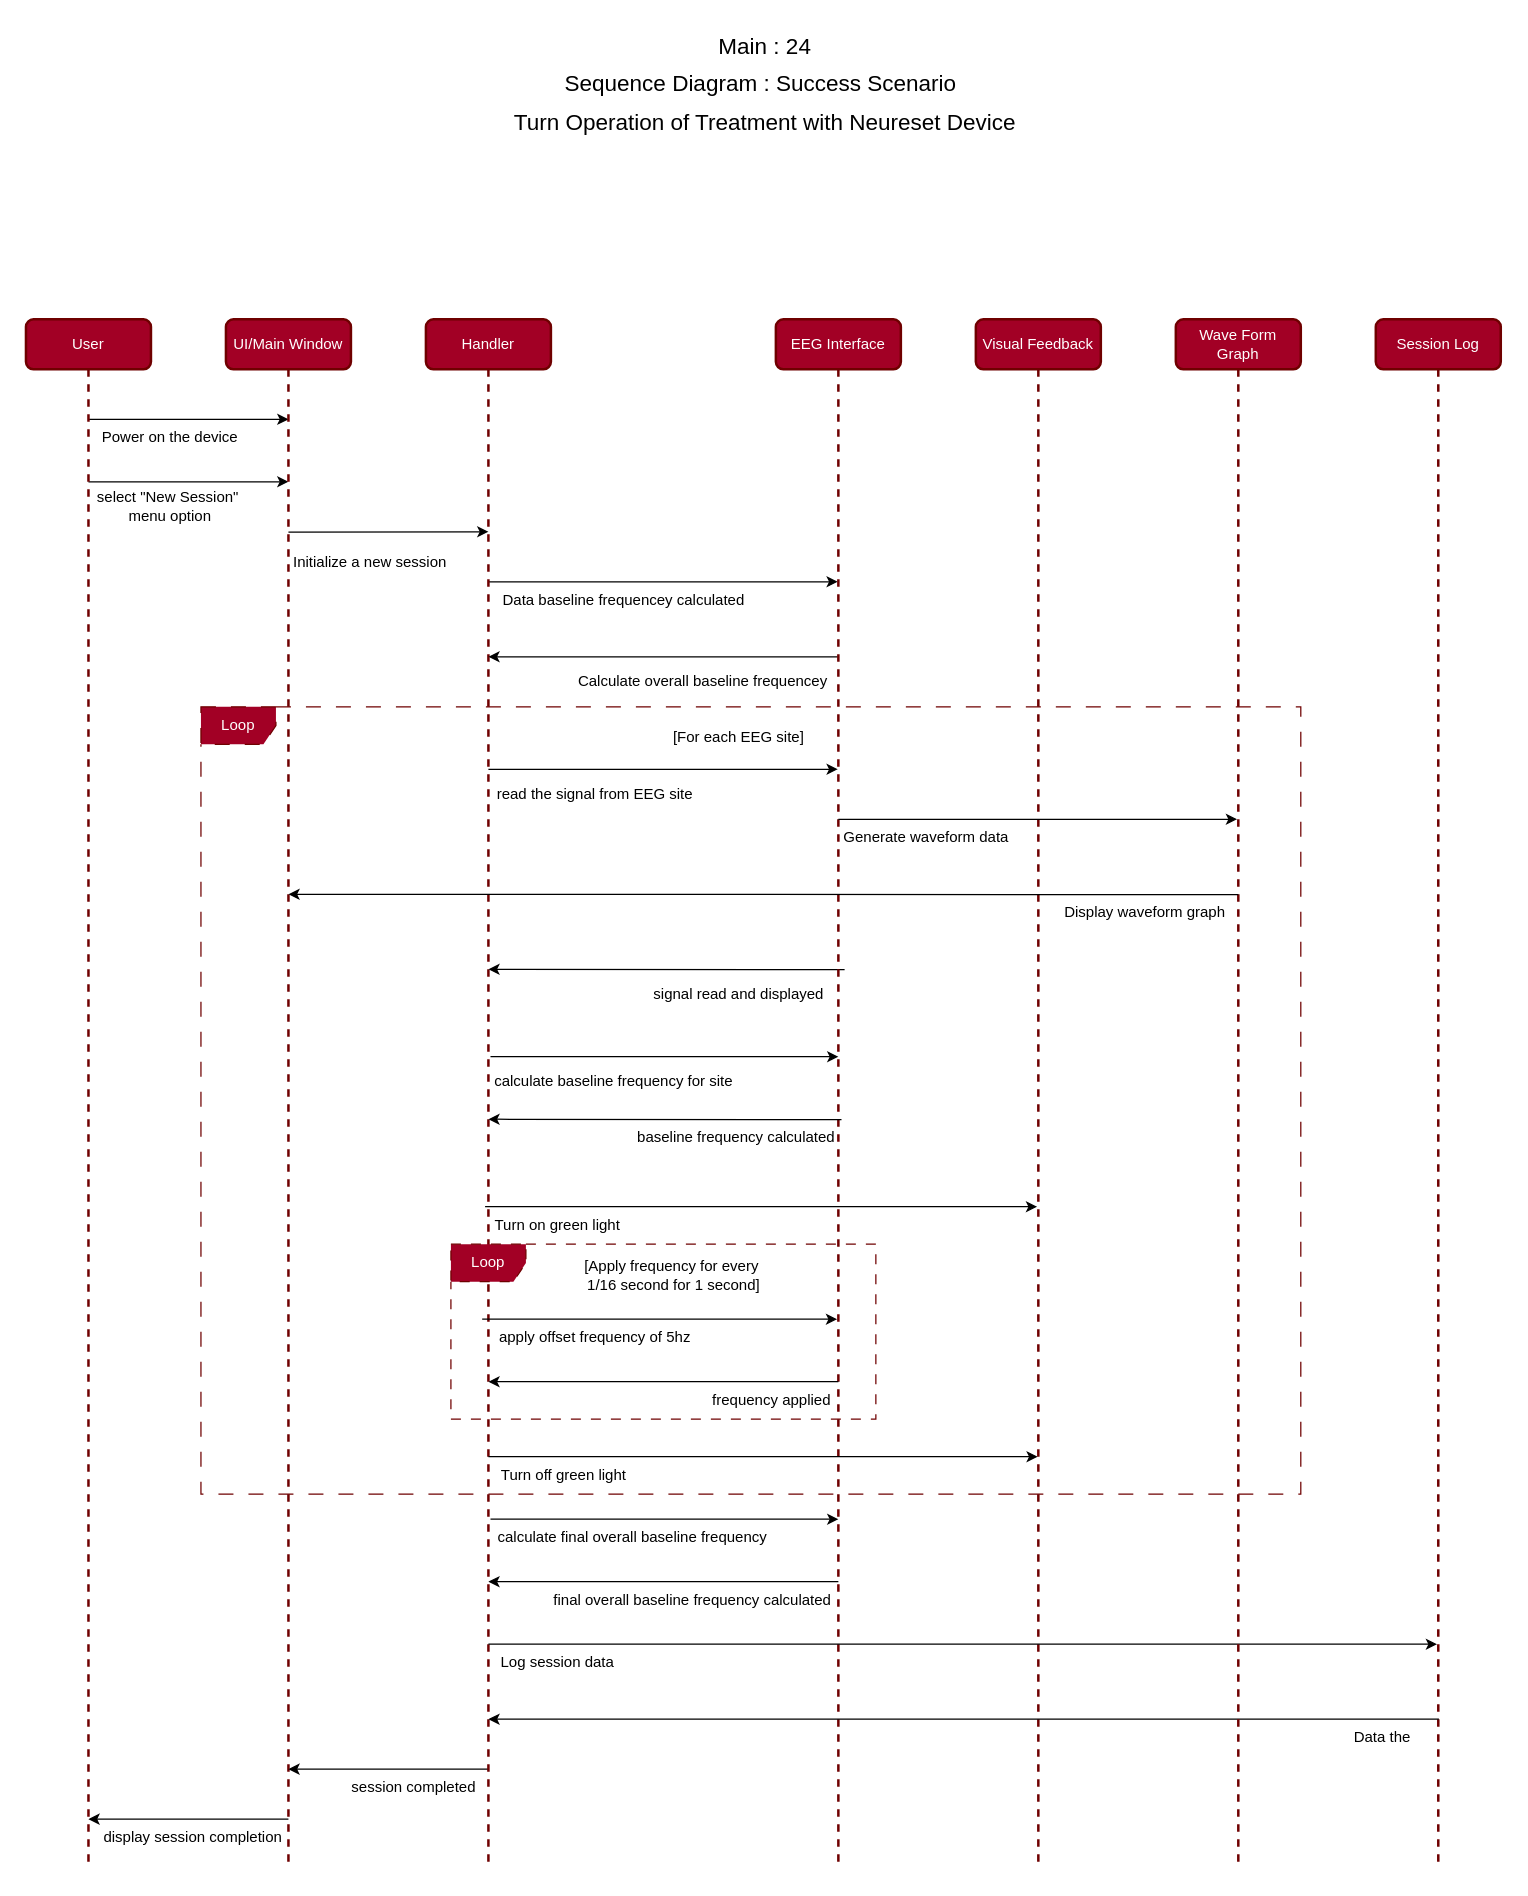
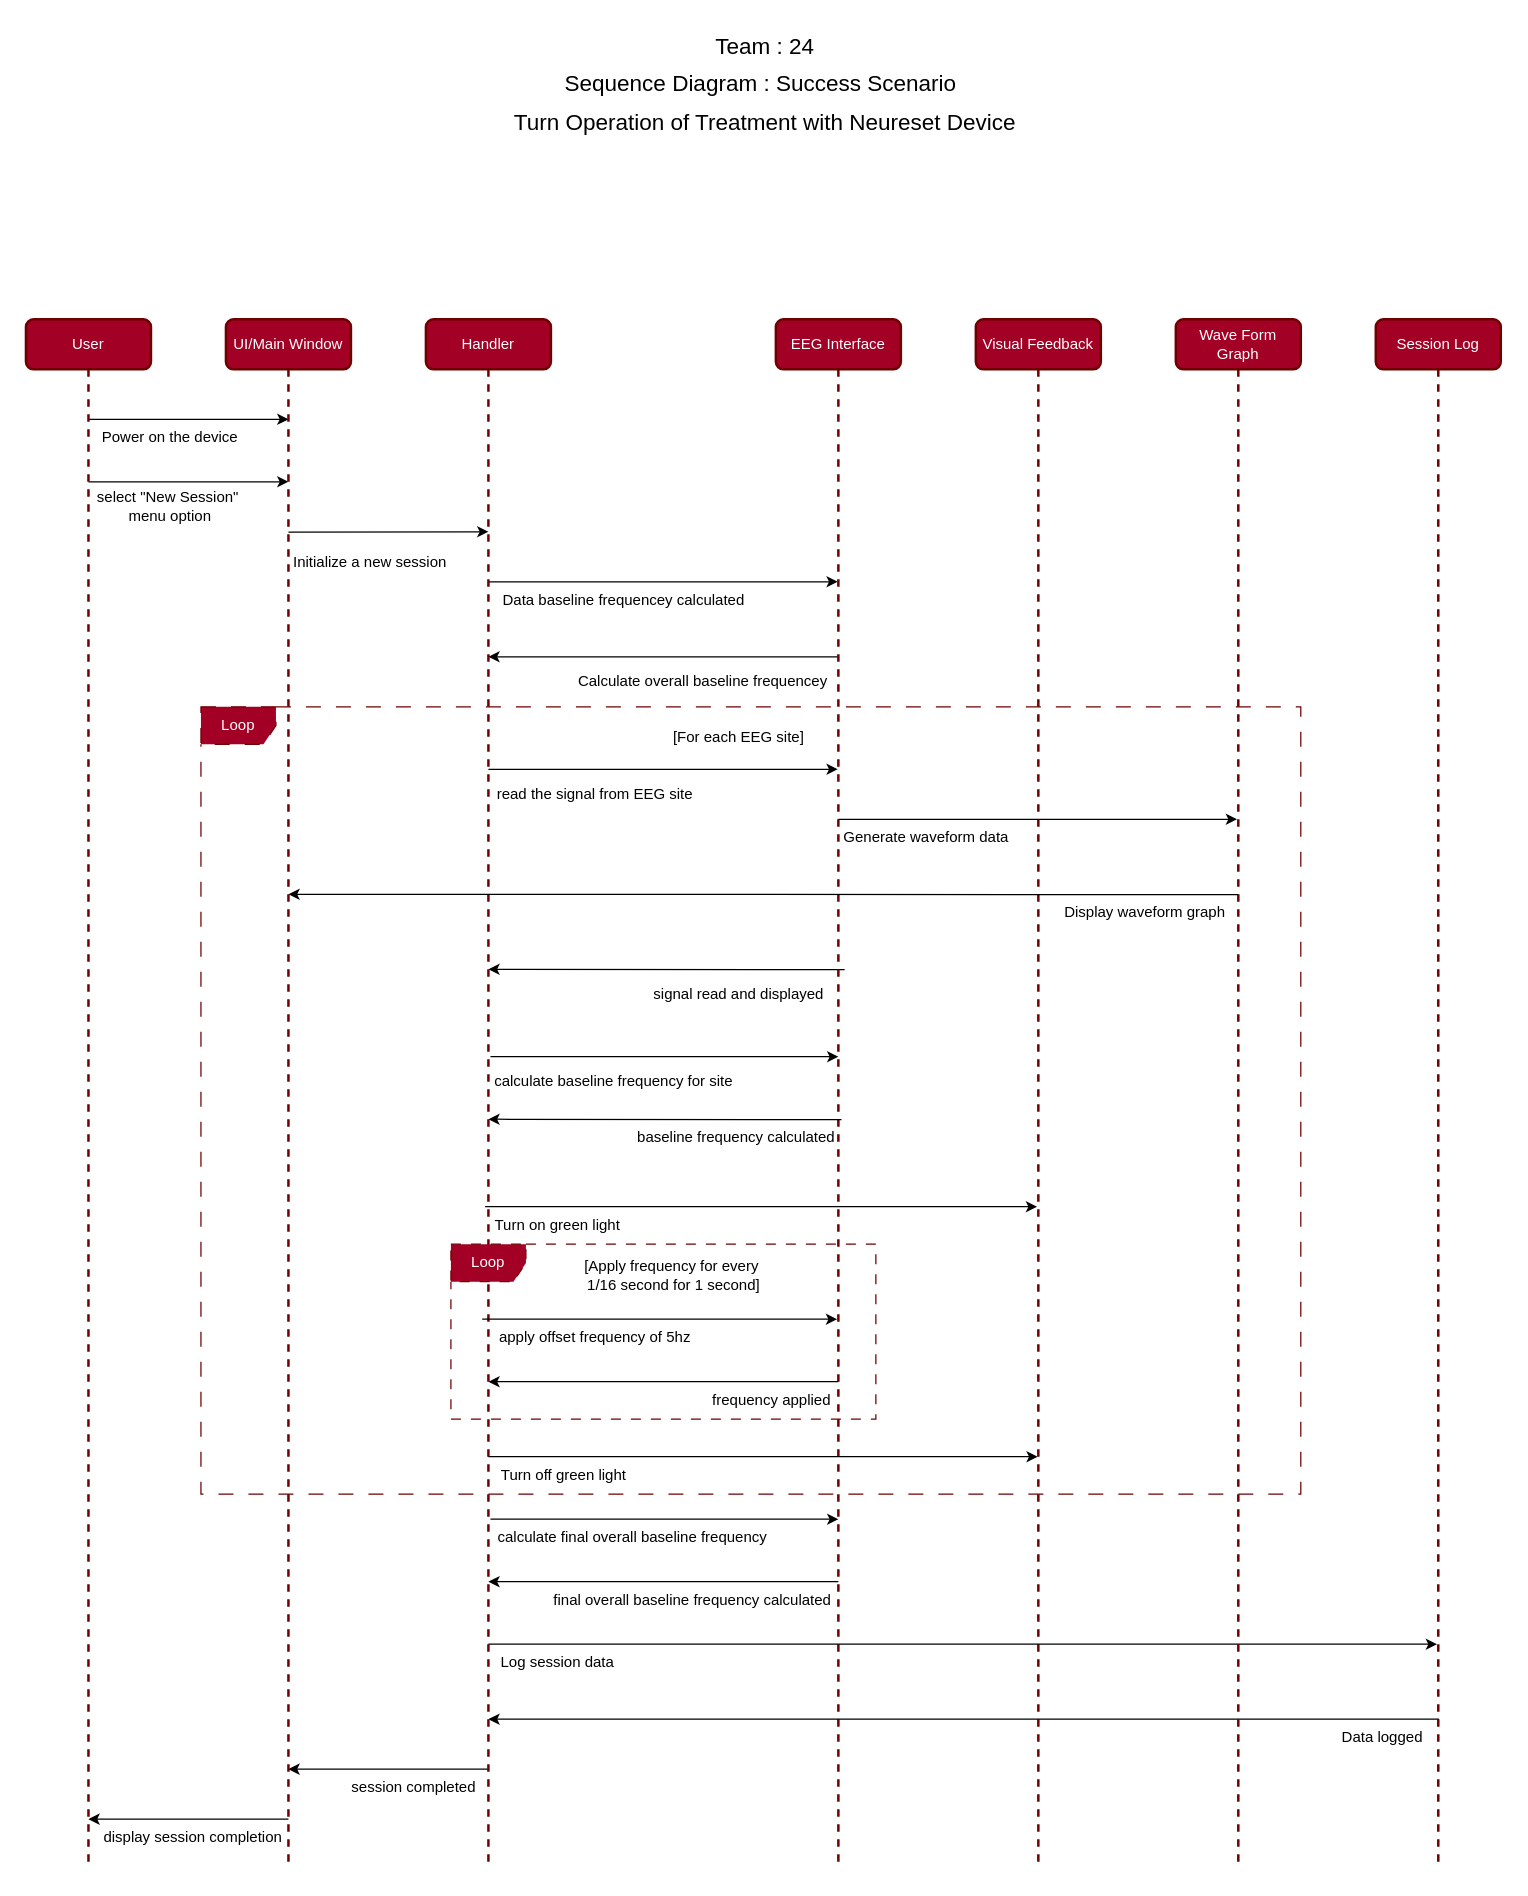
(765, 47) -> (765, 47)
(1383, 1738) -> (1383, 1738)
